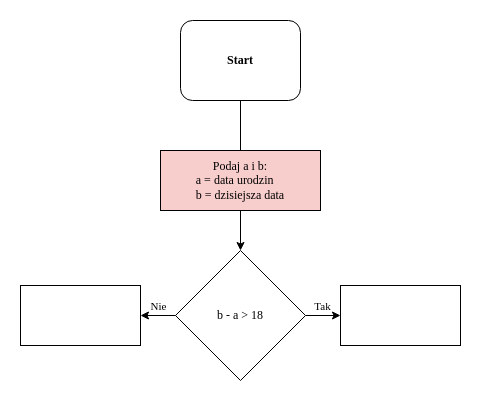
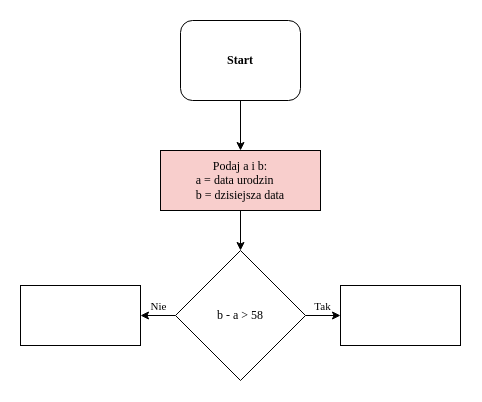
(241, 145) -> (241, 142)
(241, 316) -> (241, 316)
